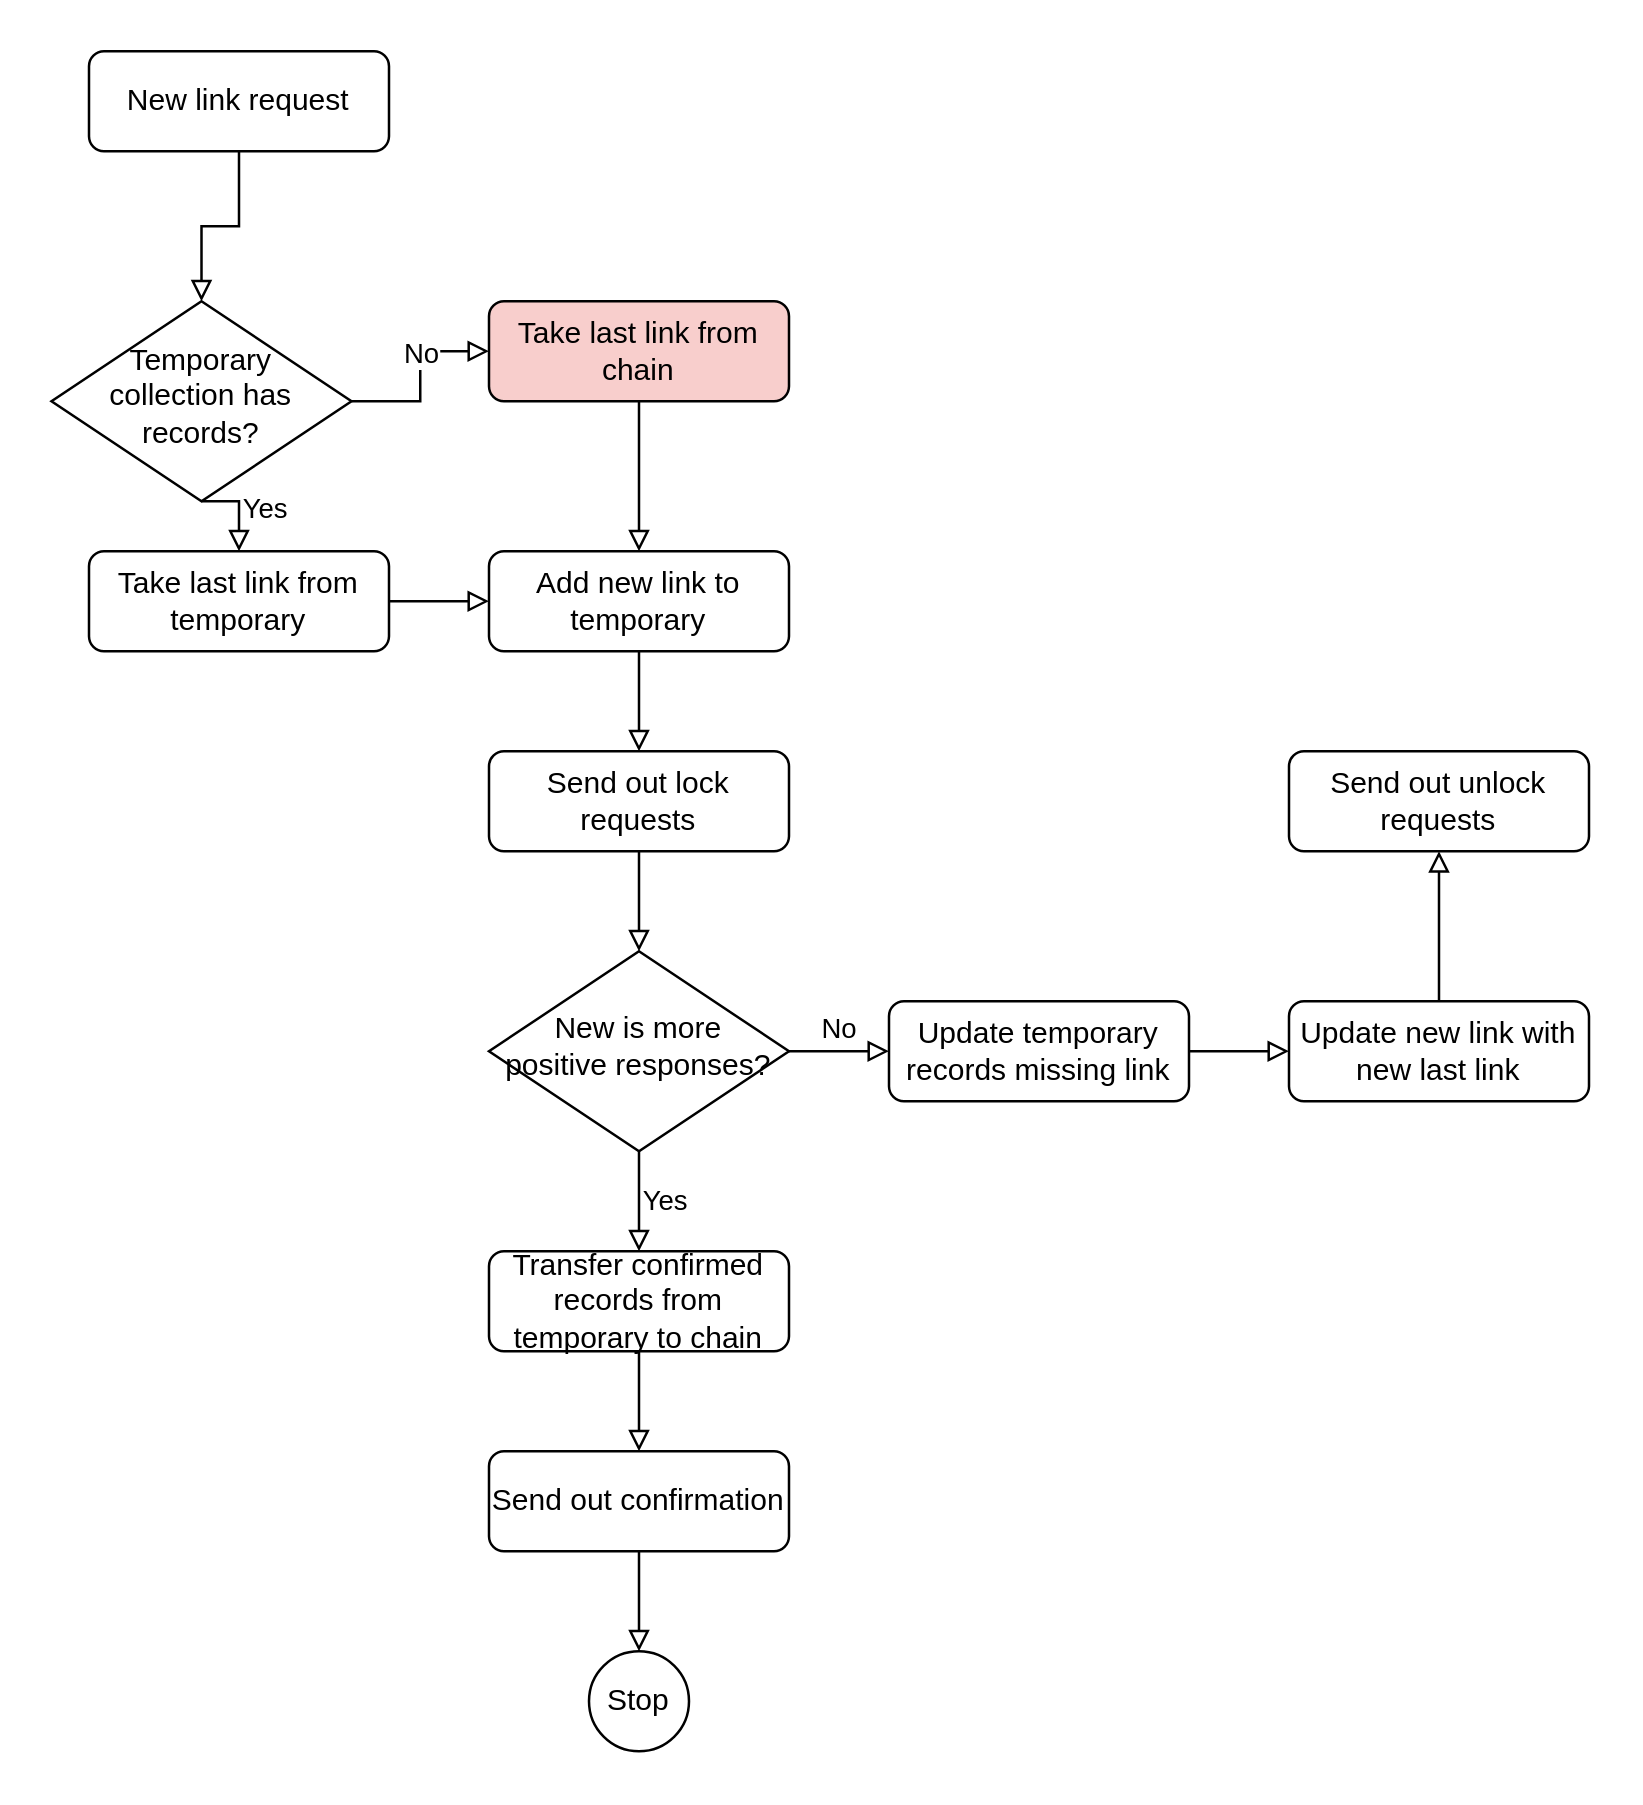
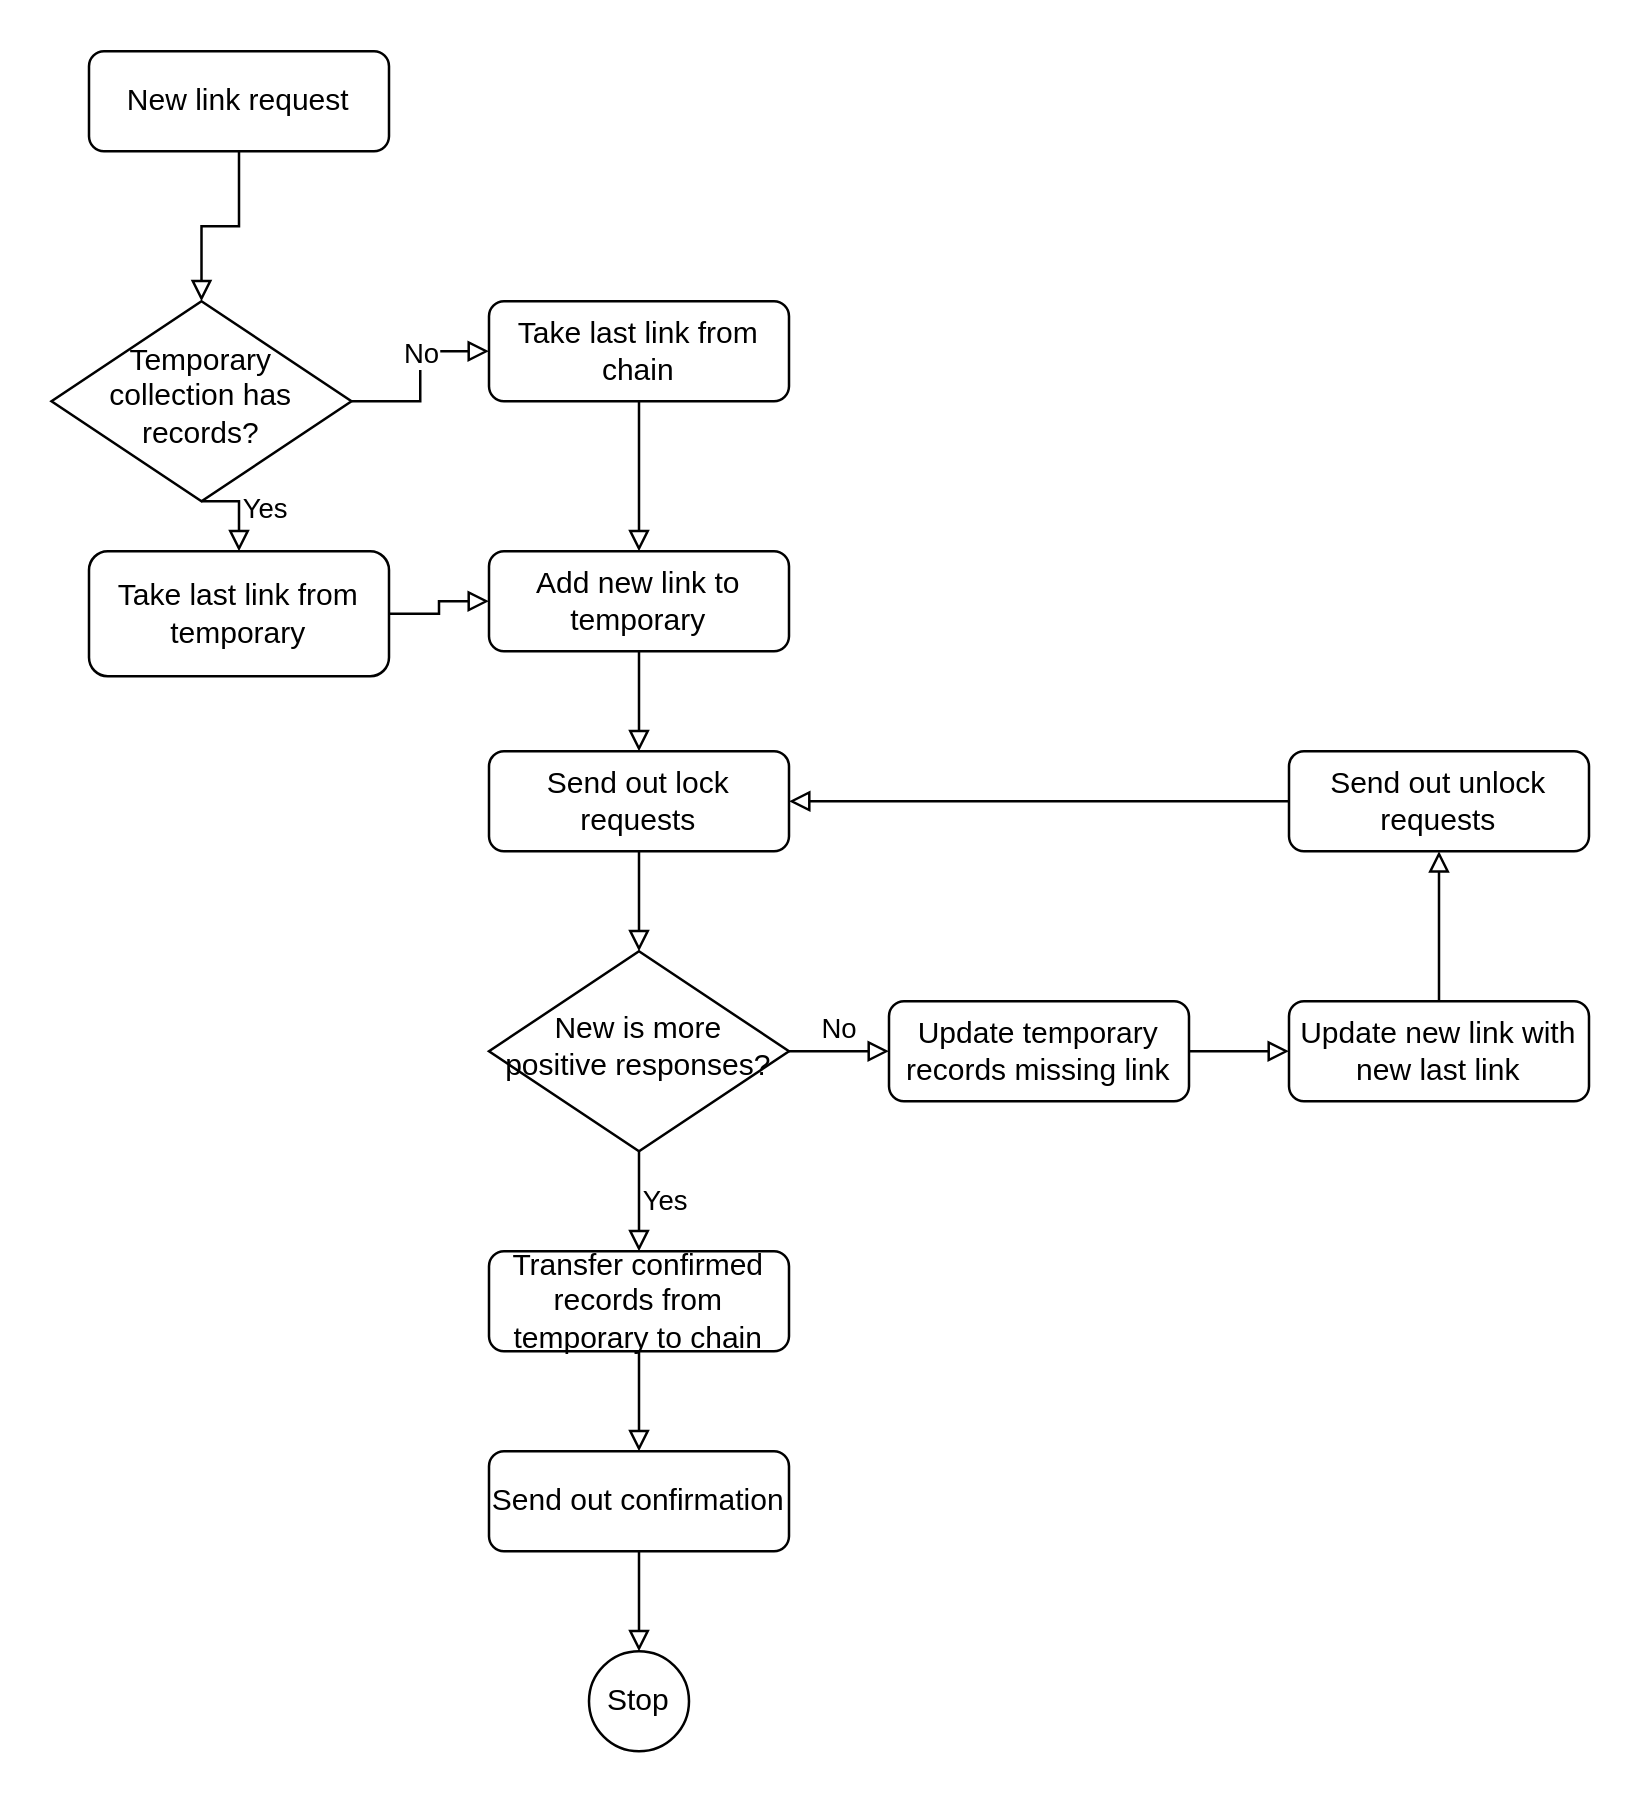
(639, 351) -> (639, 351)
(239, 601) -> (239, 614)
none -> (1049, 801)
